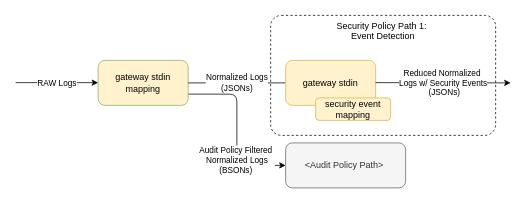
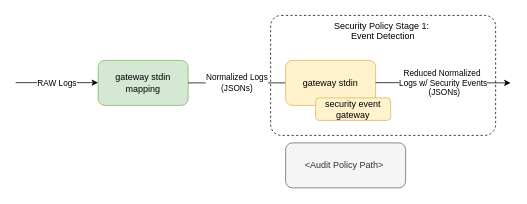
(383, 31) -> (383, 31)
(143, 83) -> (143, 83)
(353, 109) -> (353, 109)
(243, 165) -> none
